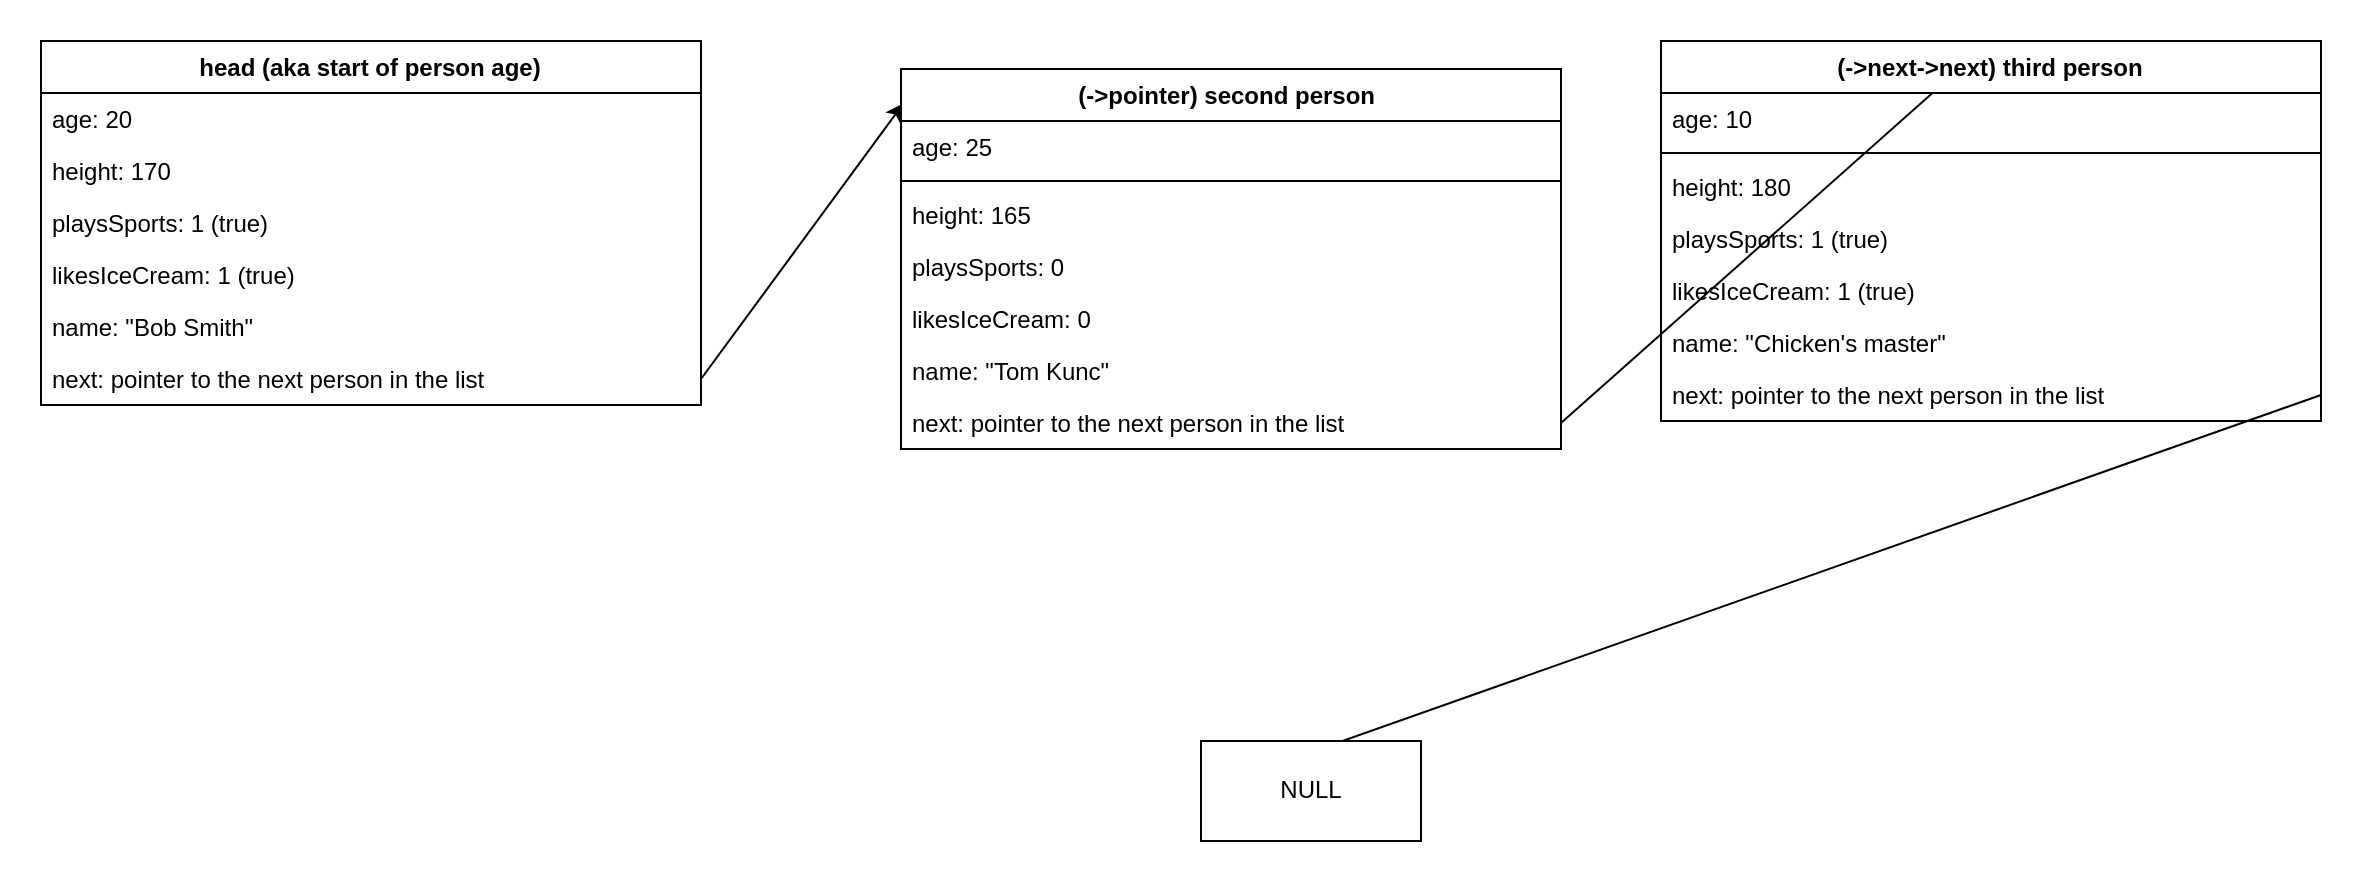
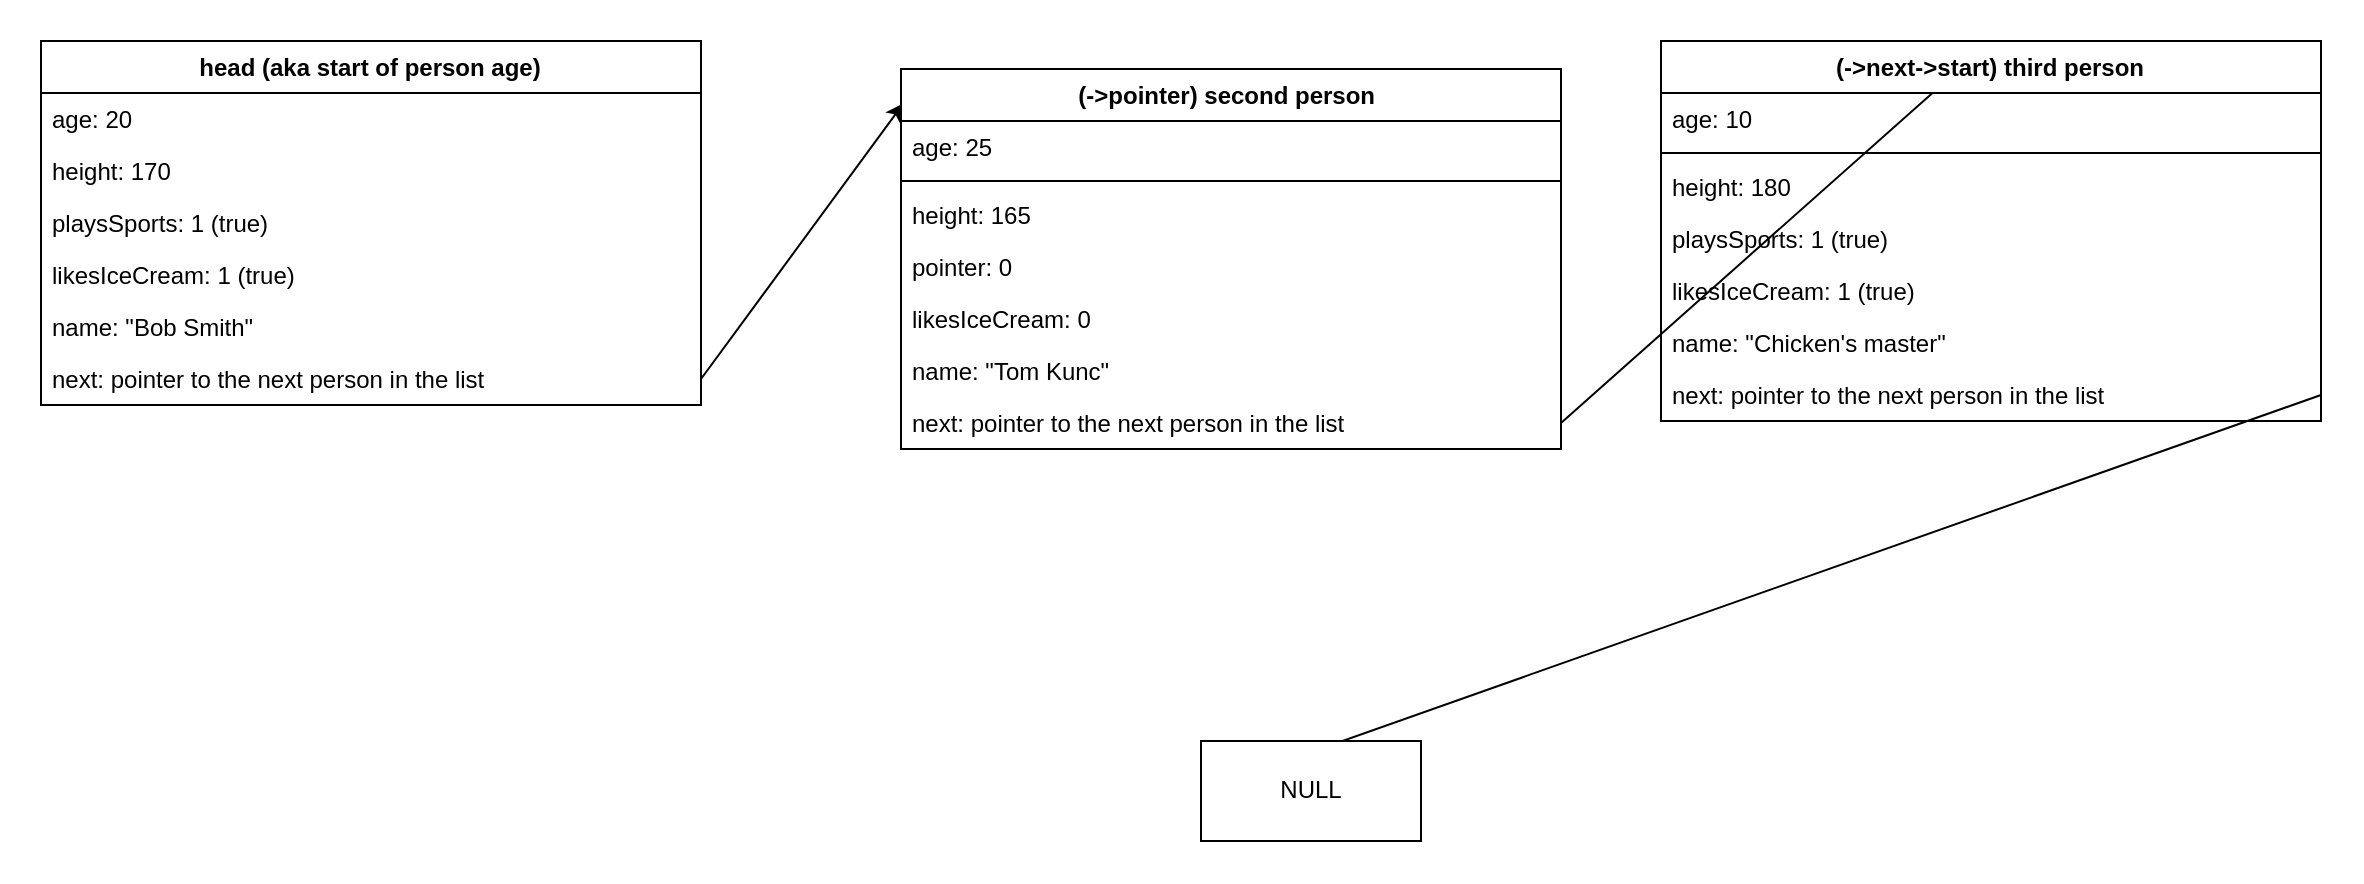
(1990, 68) -> (1990, 68)
(997, 268) -> (970, 268)
